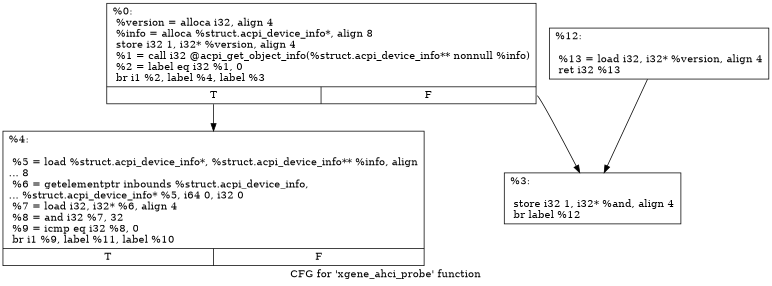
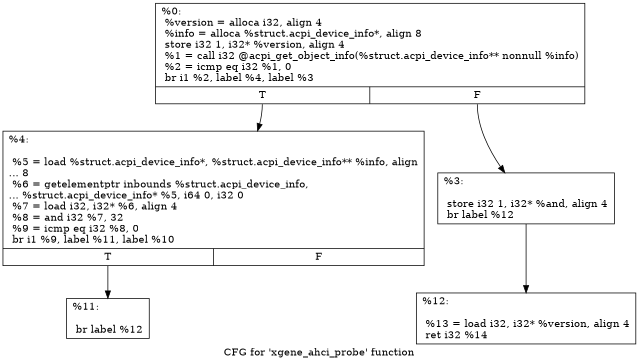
(178, 67) -> (227, 67)
(588, 70) -> (455, 335)
(627, 123) -> (526, 255)
none -> (108, 318)
